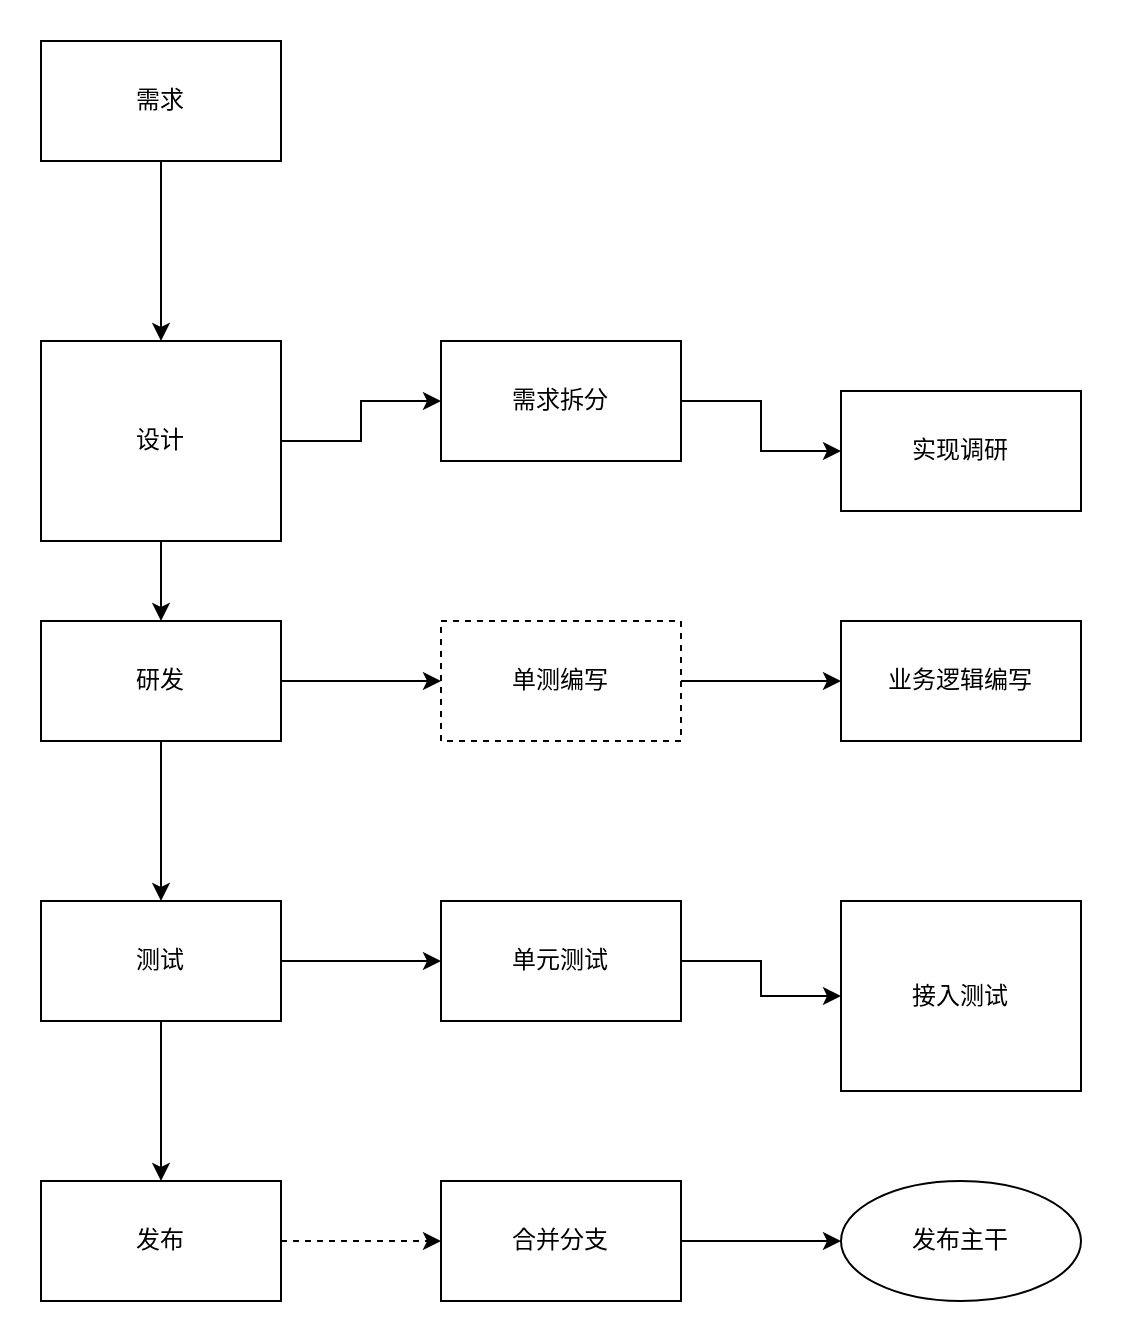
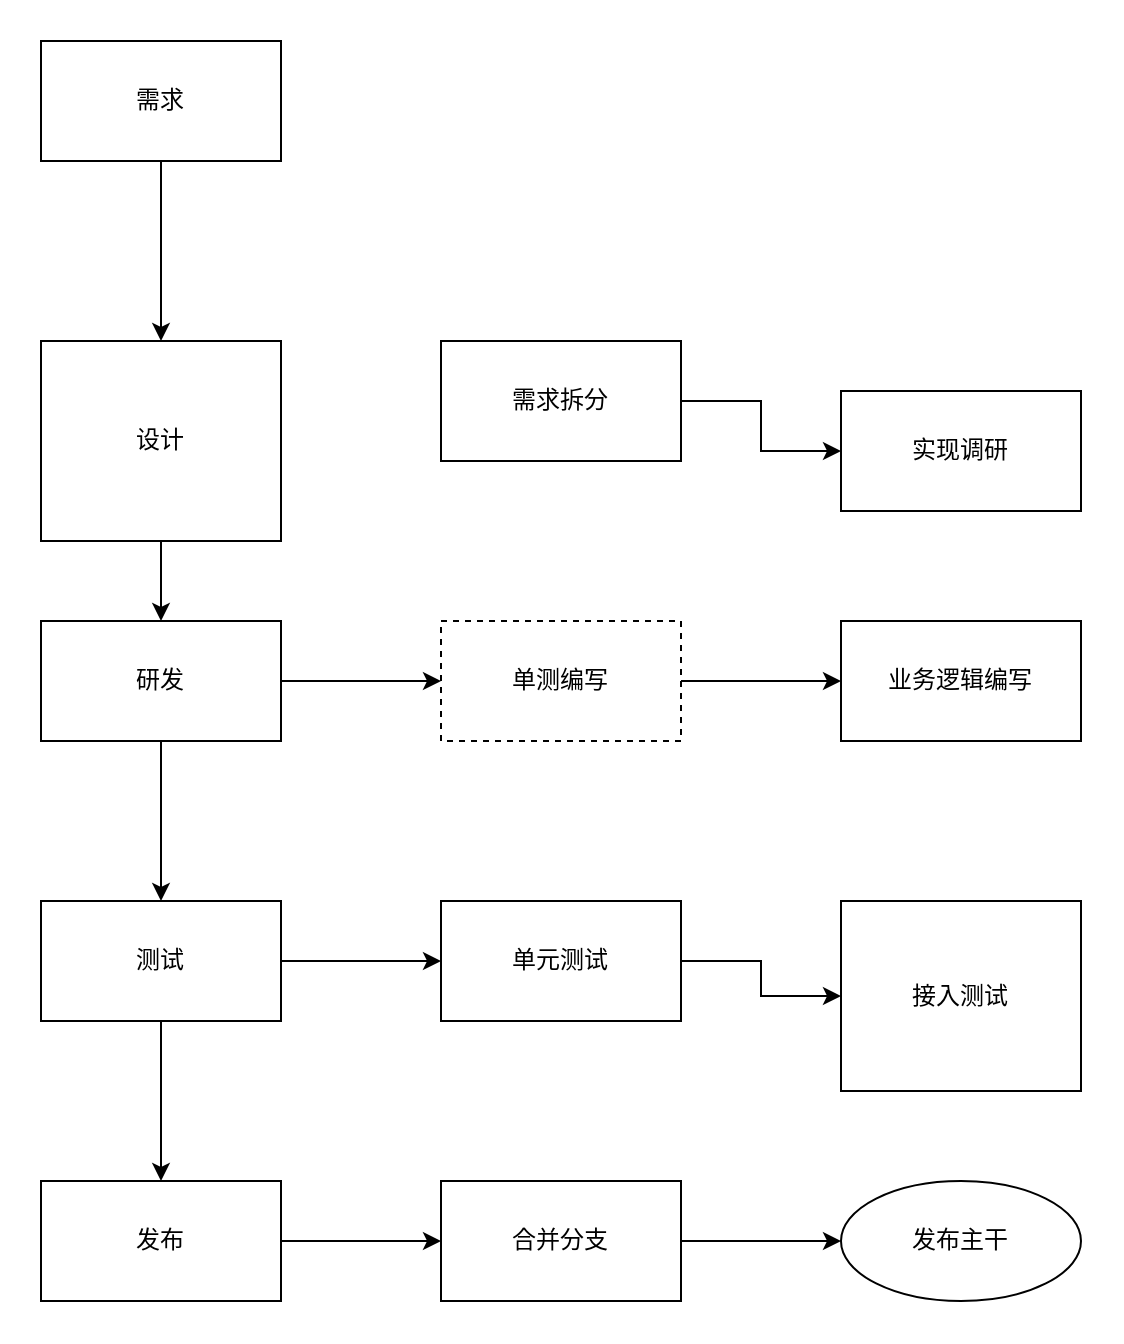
(361, 428) -> none
(354, 1241) -> (354, 1241)
